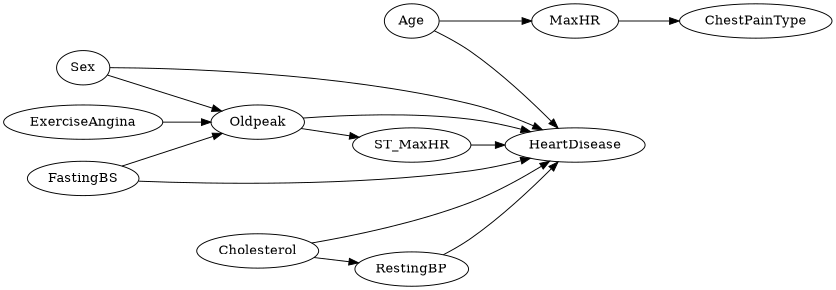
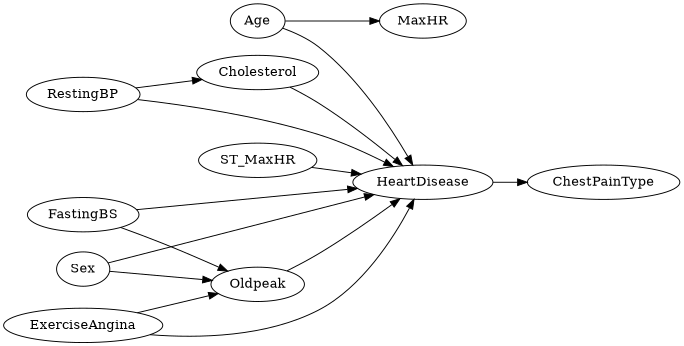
(644, 21) -> (505, 182)
(325, 132) -> none
(331, 260) -> (164, 84)
none -> (303, 317)
